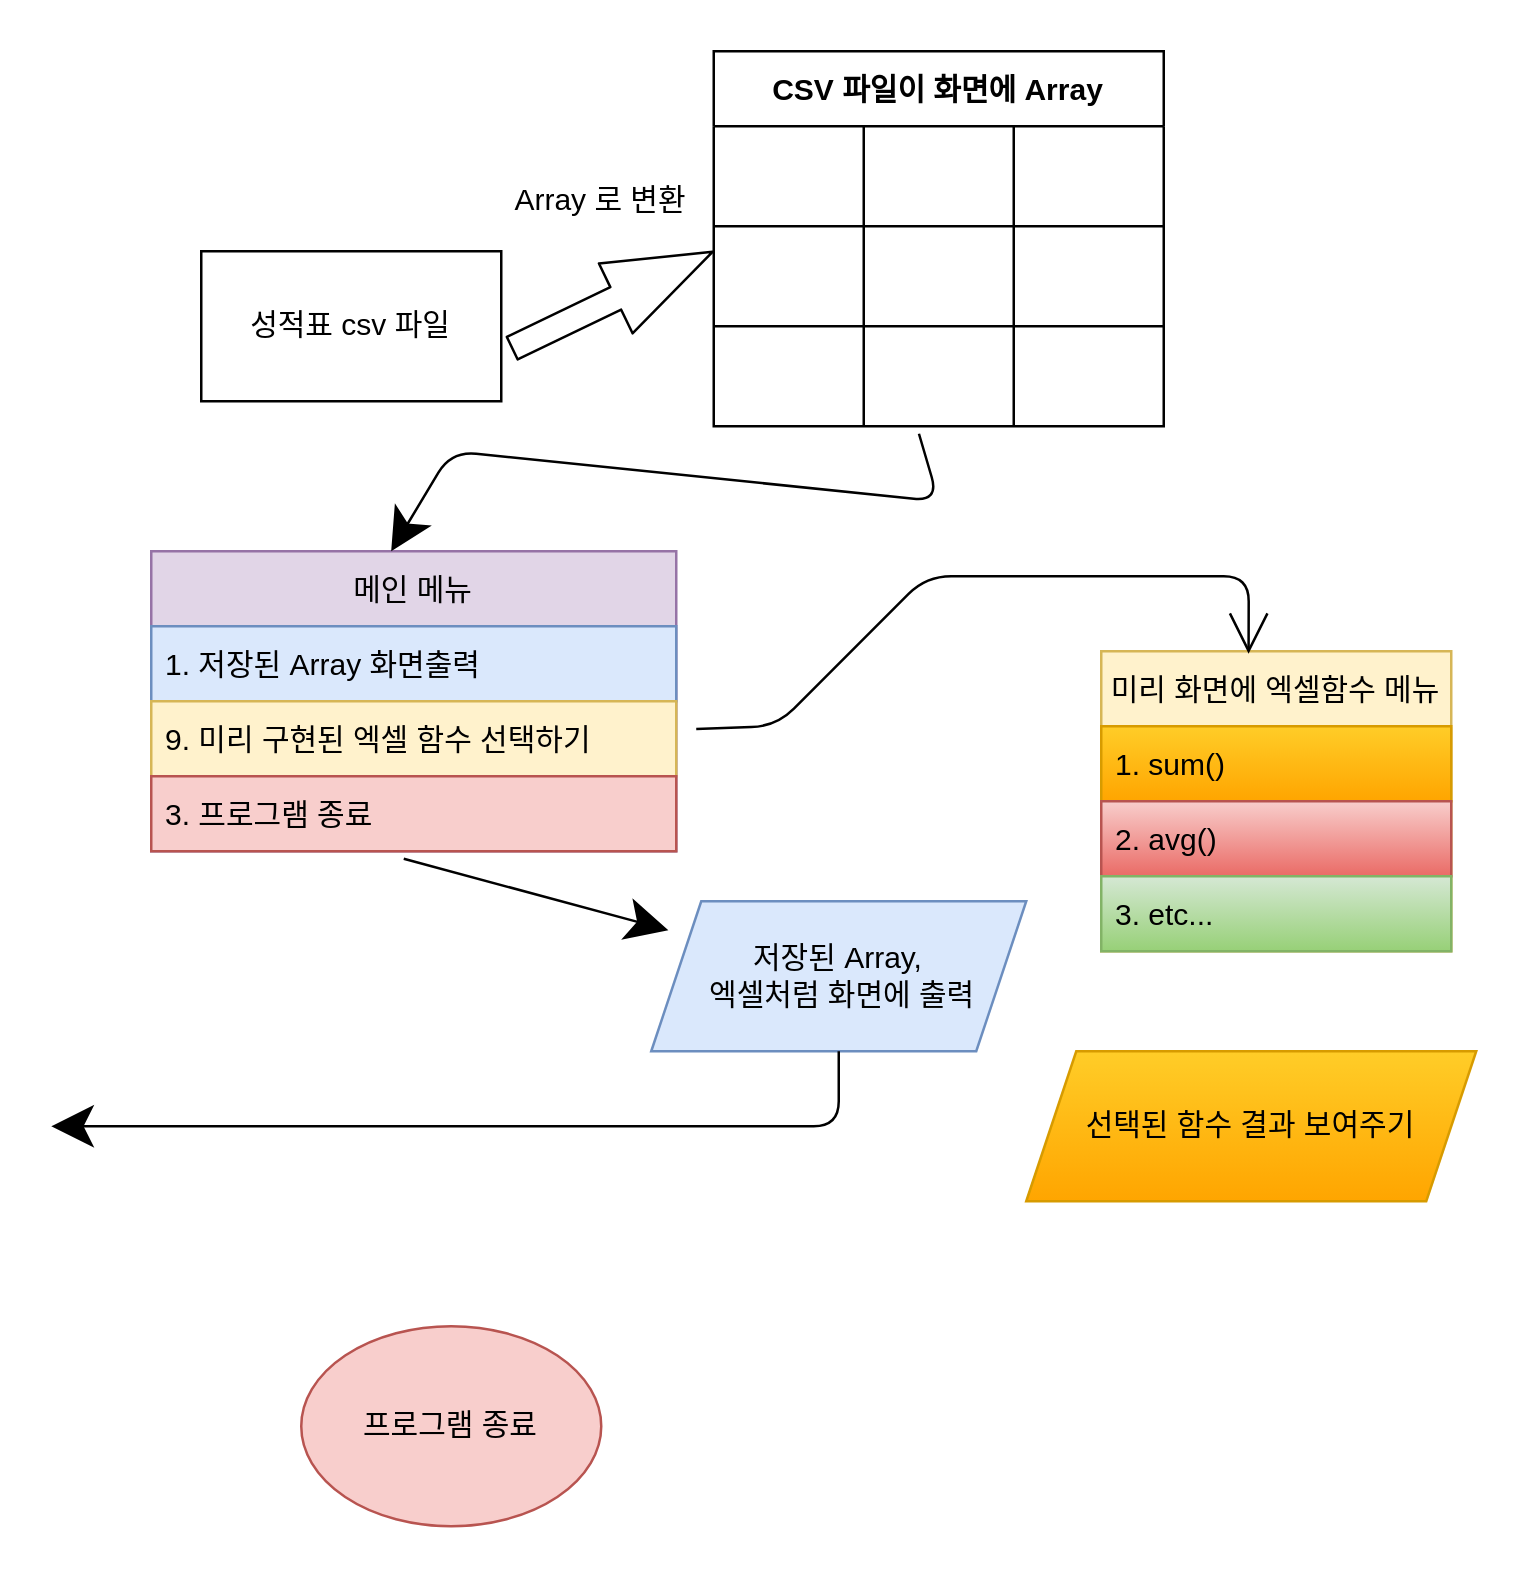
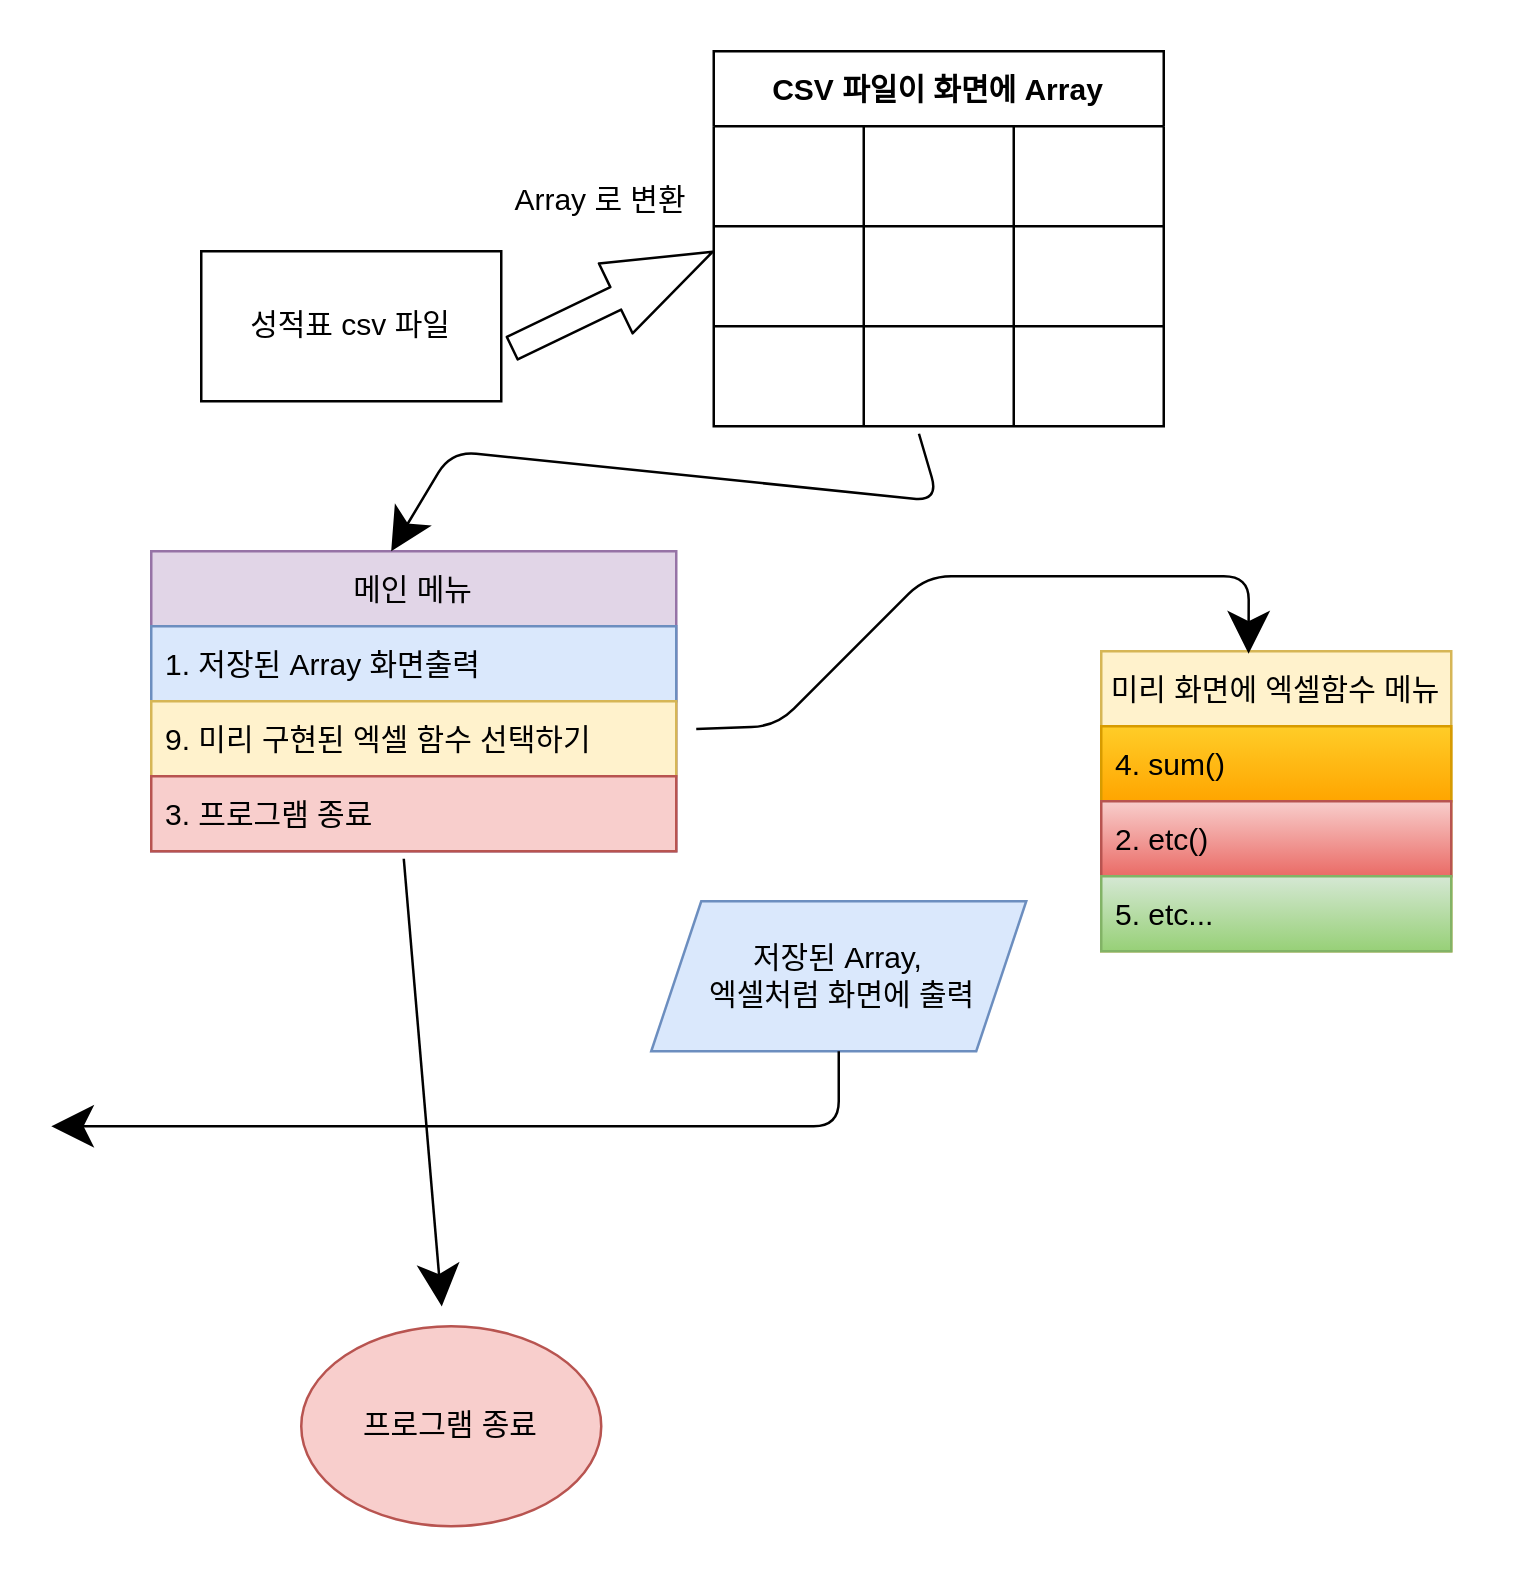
(1249, 631) -> (1249, 620)
(1174, 765) -> (1174, 765)
(1174, 840) -> (1174, 840)
(521, 890) -> (415, 989)
(1171, 915) -> (1171, 915)
(1251, 1126) -> none
